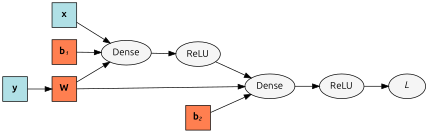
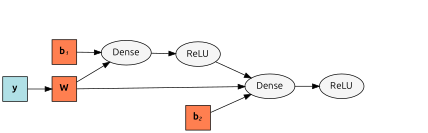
(64, 15) -> none
(407, 86) -> none
